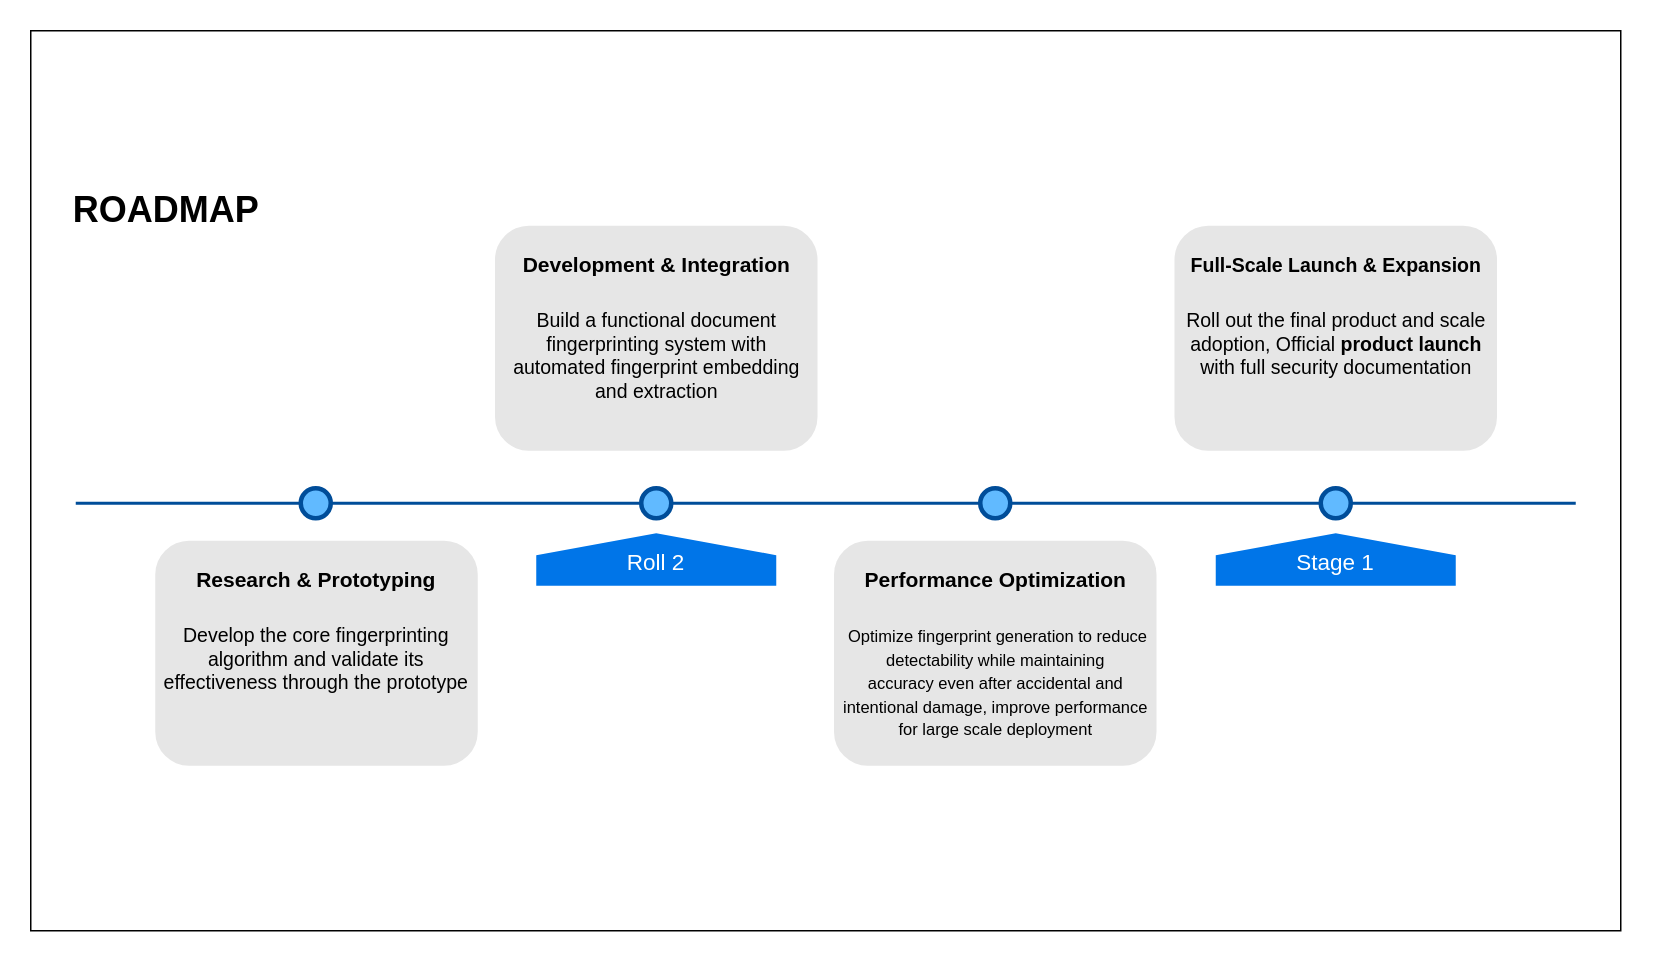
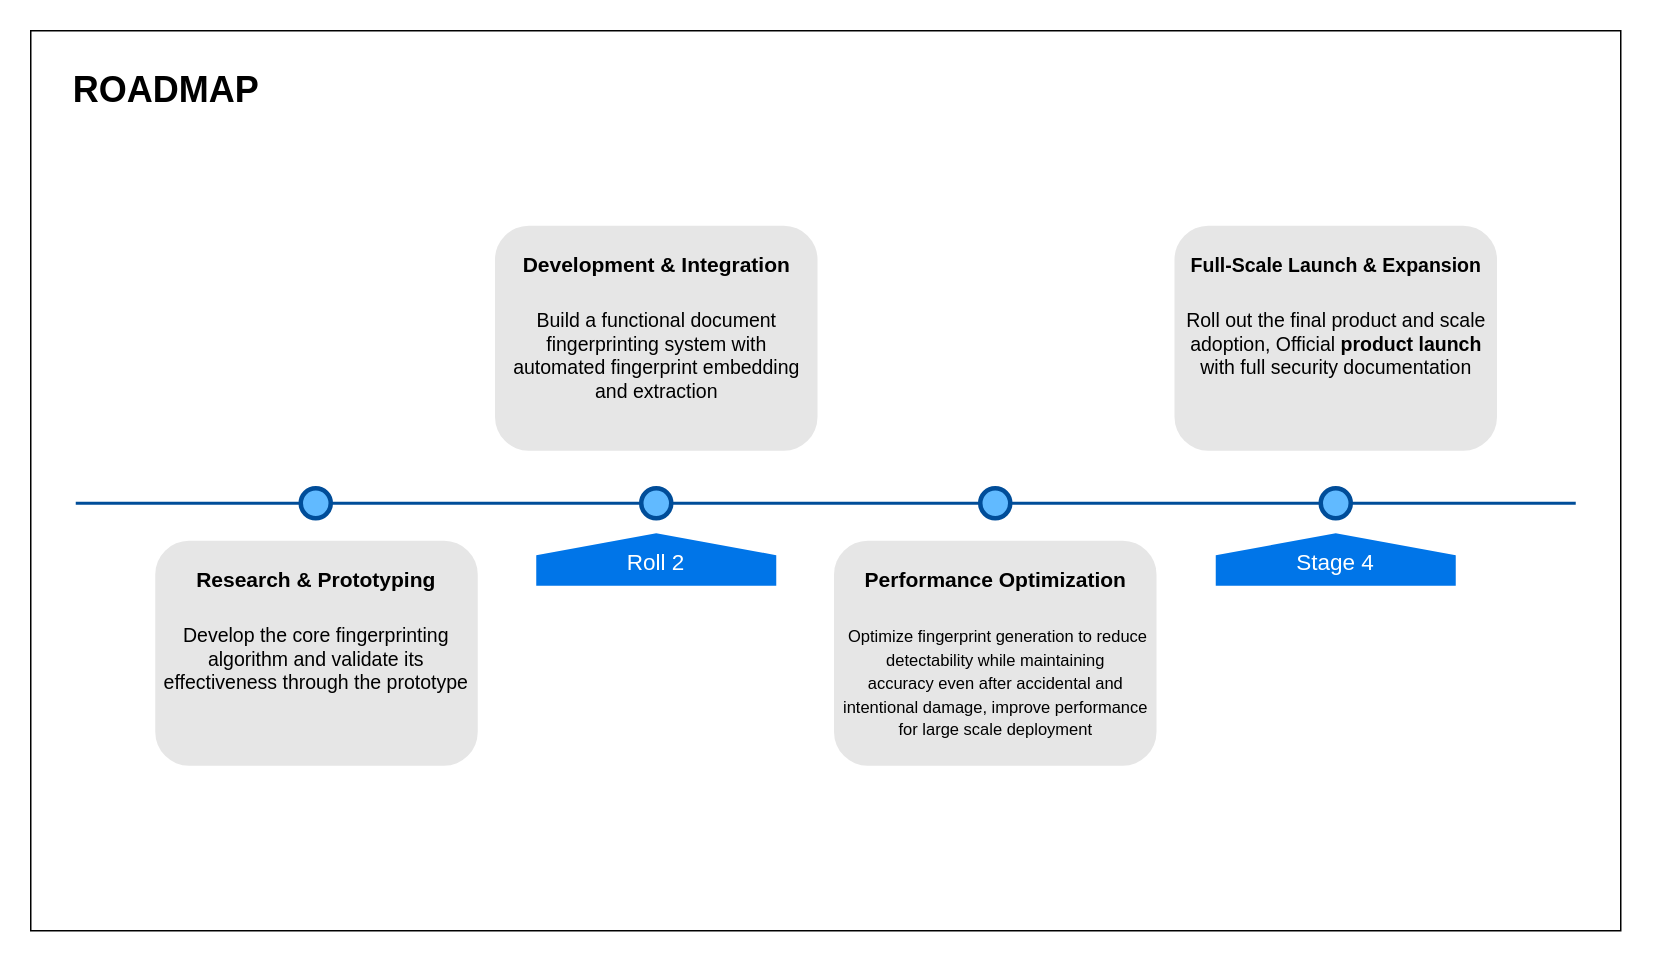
(166, 211) -> (166, 91)
(1336, 562) -> (1336, 562)
